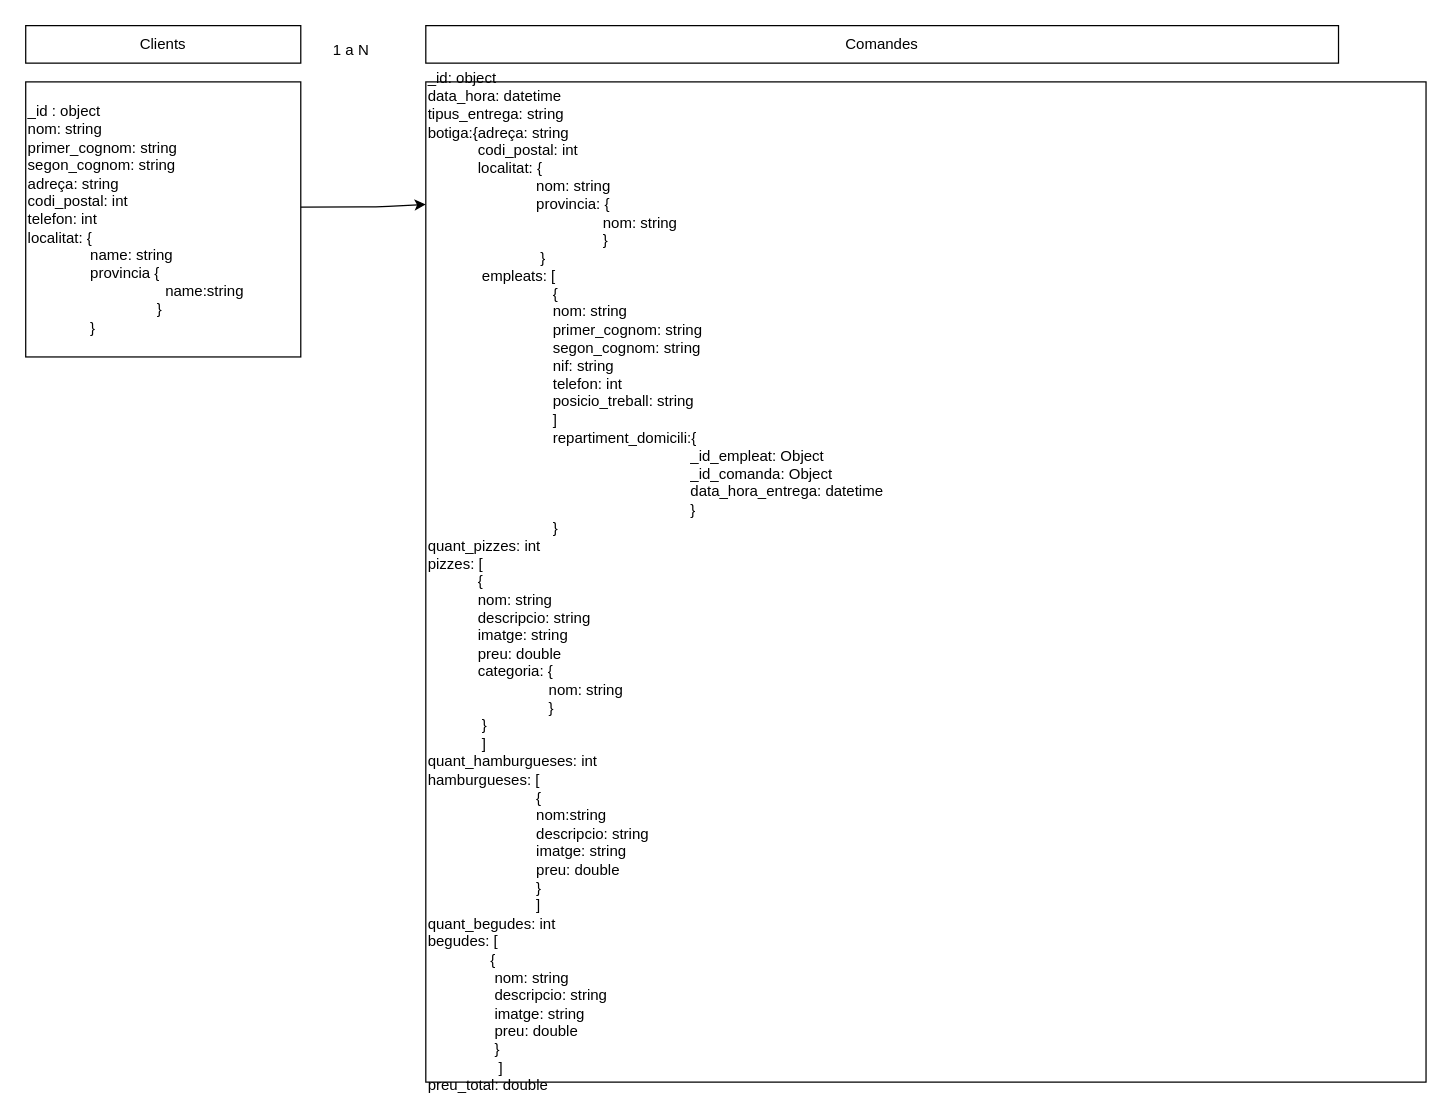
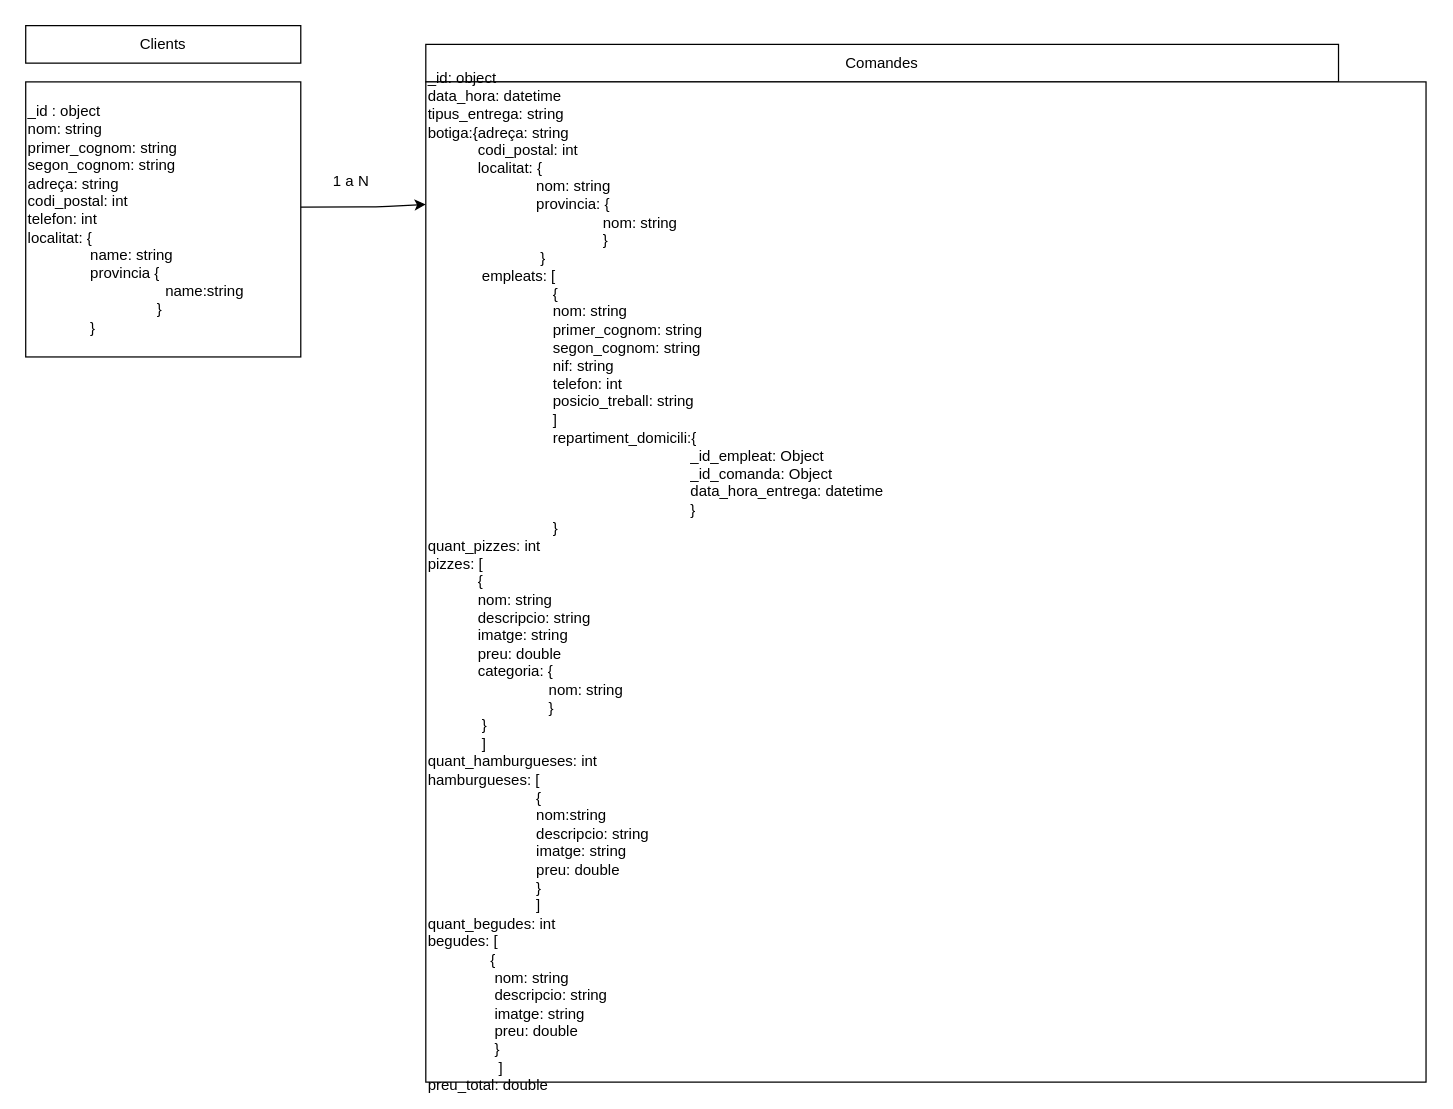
(882, 44) -> (882, 63)
(351, 51) -> (351, 182)
